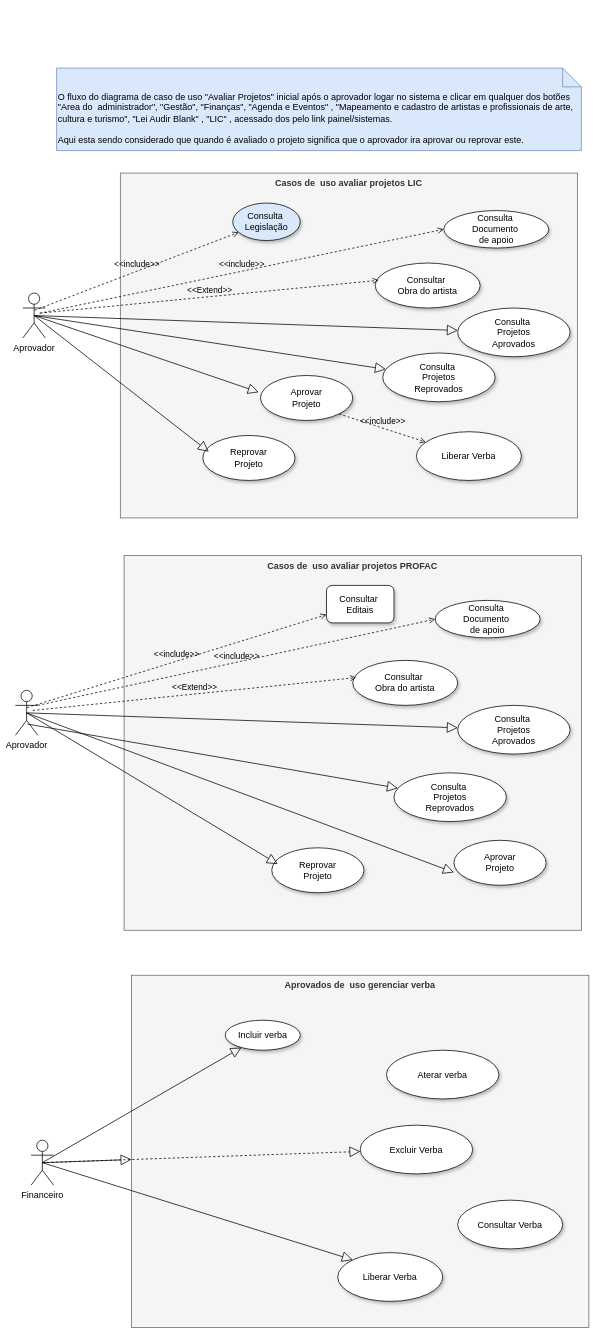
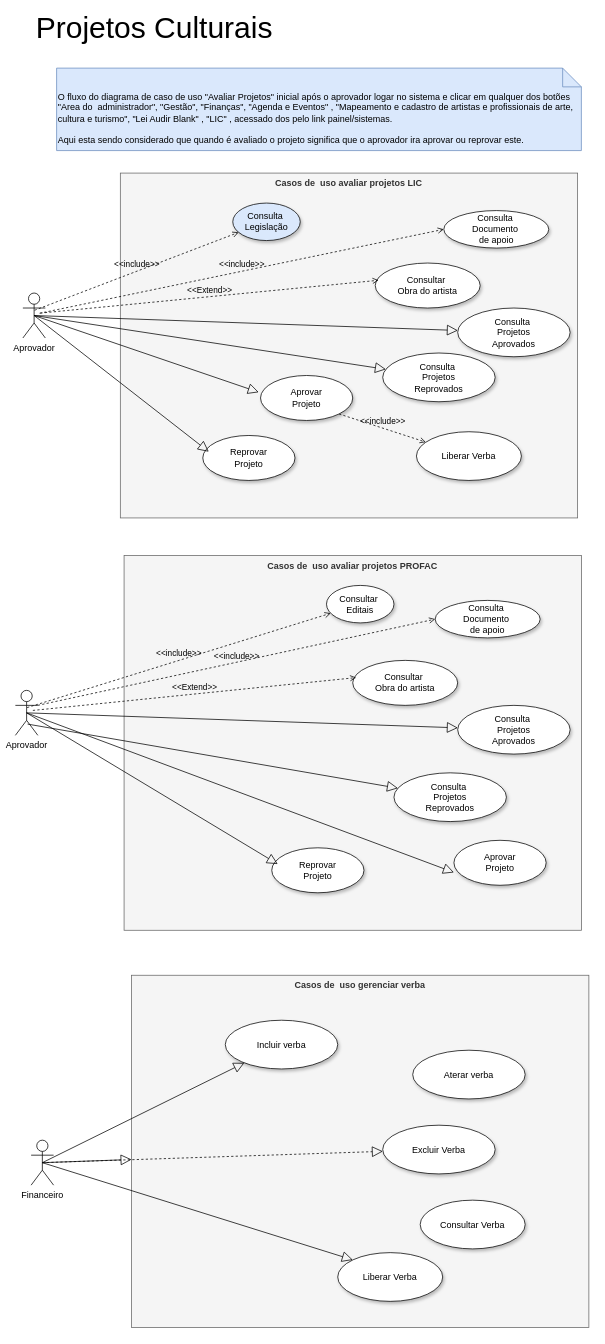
none -> (155, 27)
(360, 604) -> (360, 604)
(360, 986) -> (360, 986)
(263, 1035) -> (282, 1045)
(443, 1075) -> (469, 1075)
(417, 1150) -> (439, 1150)
(510, 1225) -> (473, 1225)
